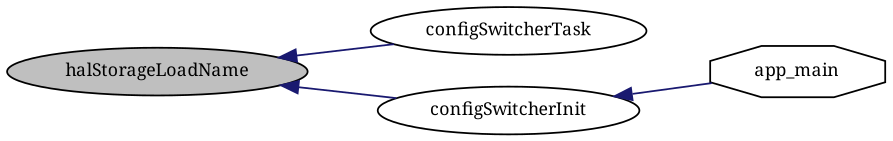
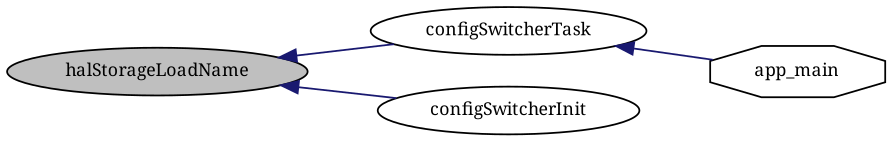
(672, 88) -> (673, 54)
